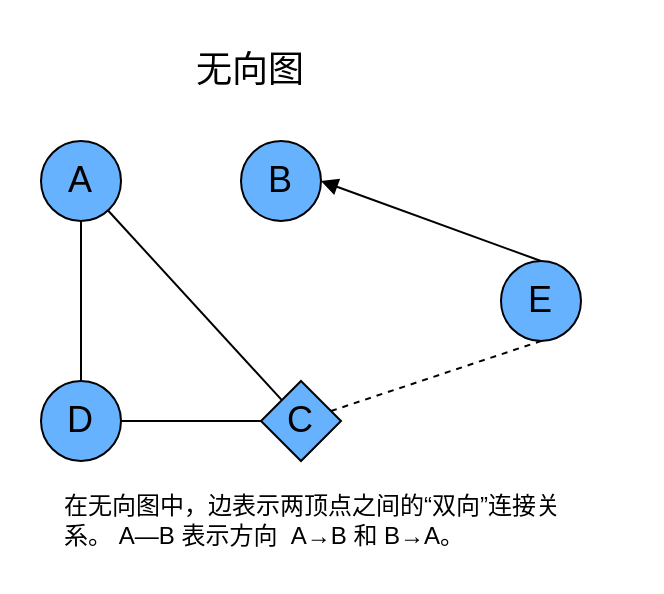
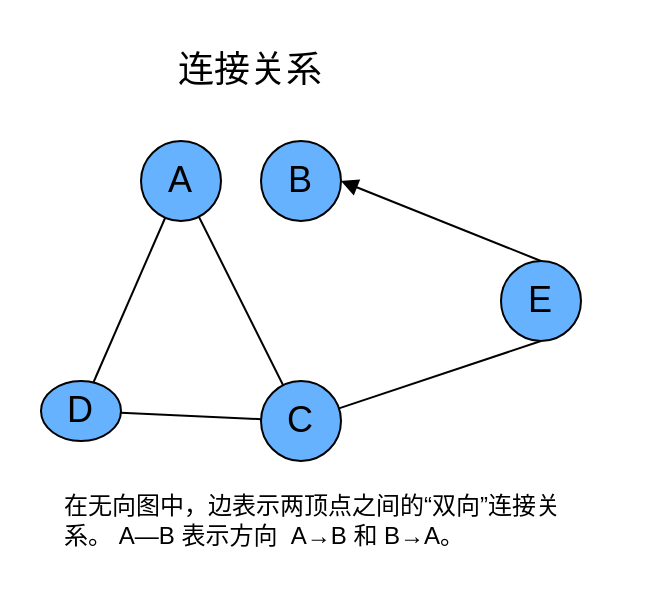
(251, 71) -> (251, 71)
(81, 181) -> (181, 181)
(281, 181) -> (301, 181)
(434, 377) -> (438, 375)
(81, 421) -> (81, 411)
(301, 421) -> (301, 421)
